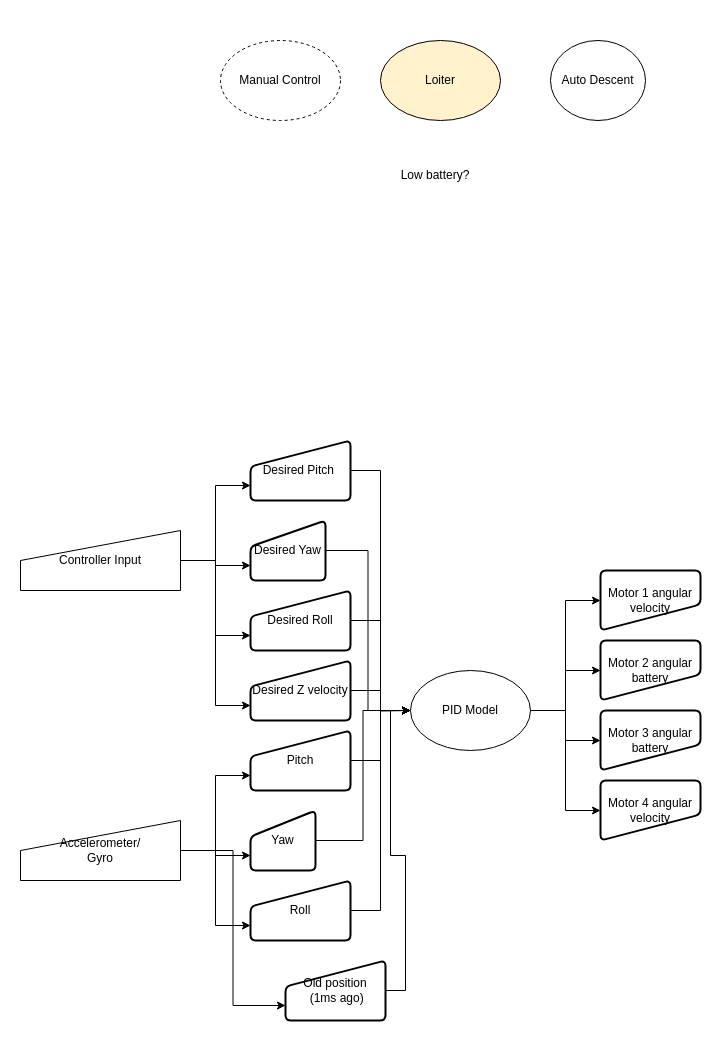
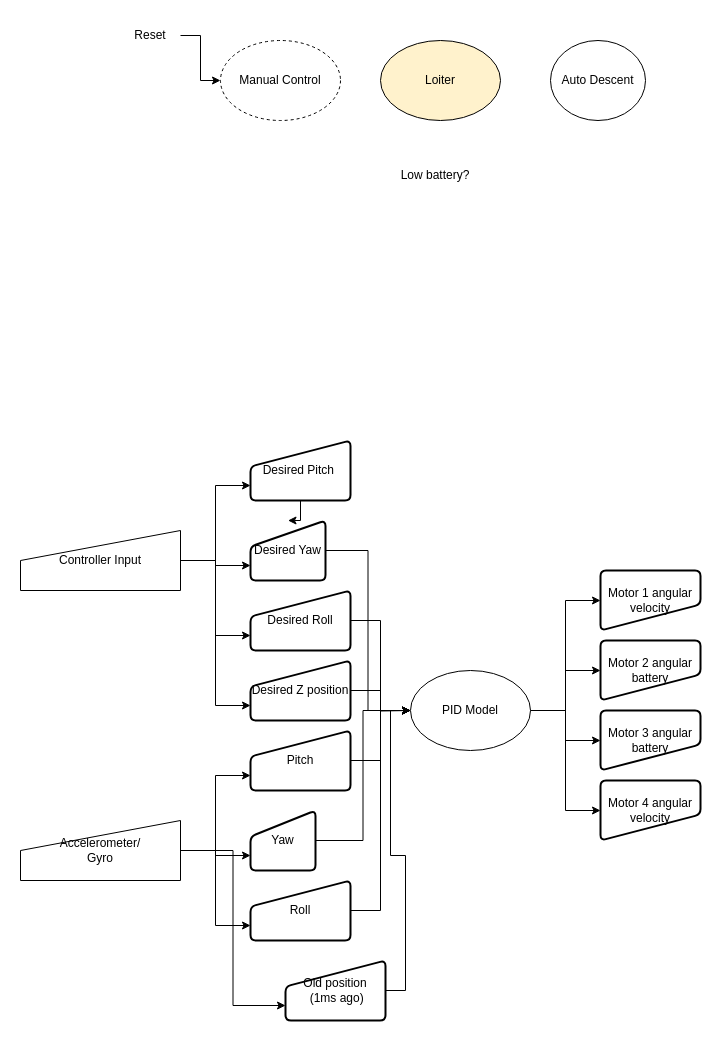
none -> (151, 36)
none -> (201, 55)
(381, 530) -> (301, 514)
(301, 691) -> (301, 691)
